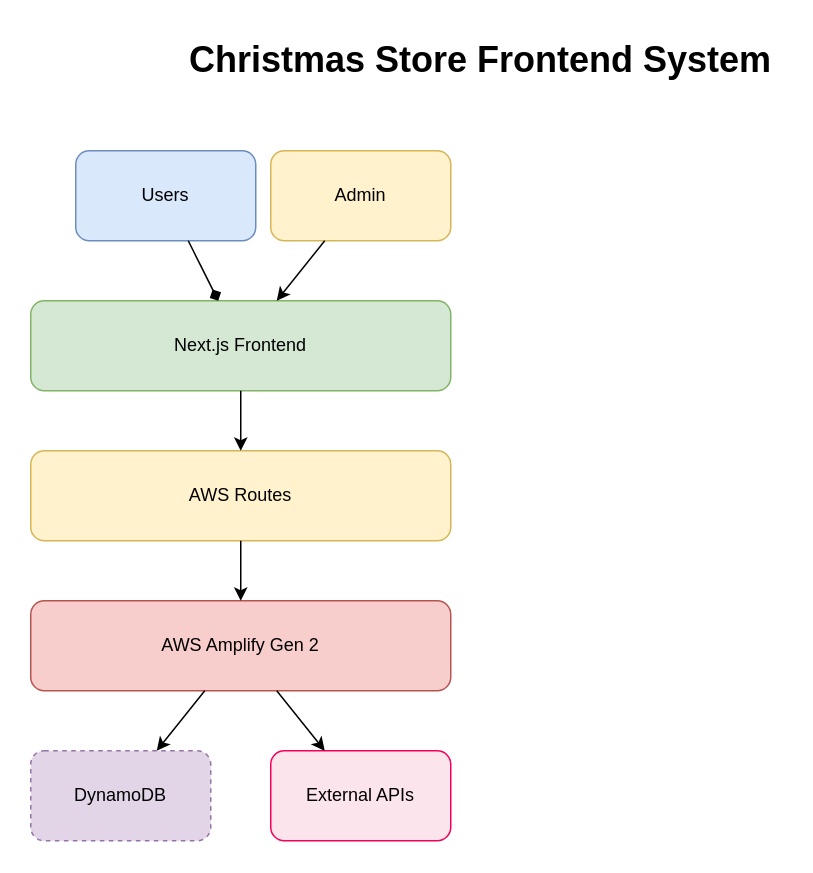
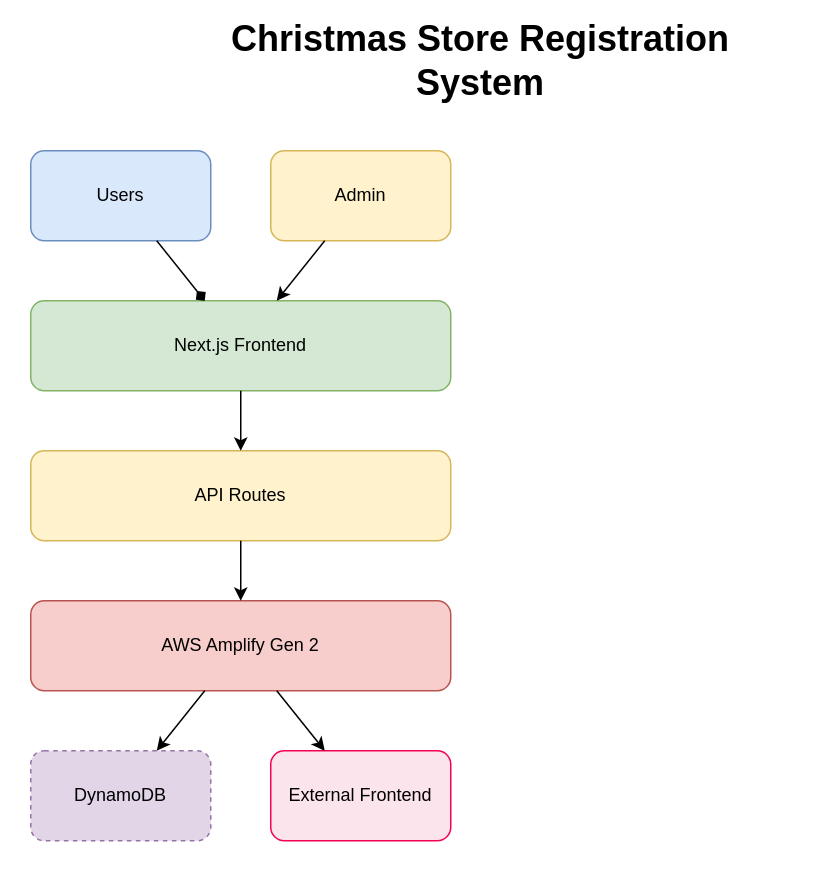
(481, 61) -> (481, 61)
(166, 196) -> (121, 196)
(241, 496) -> (241, 496)
(361, 796) -> (361, 796)
